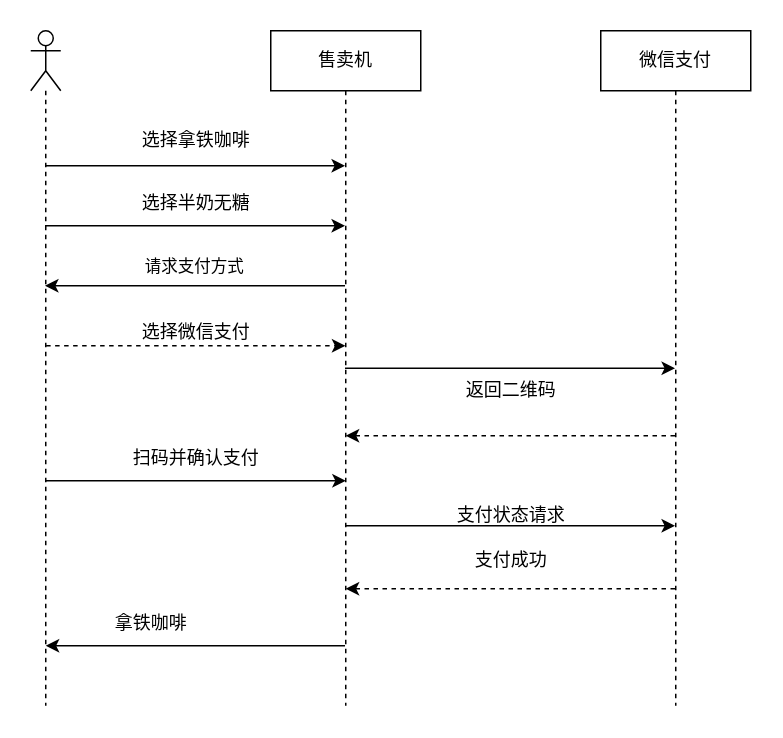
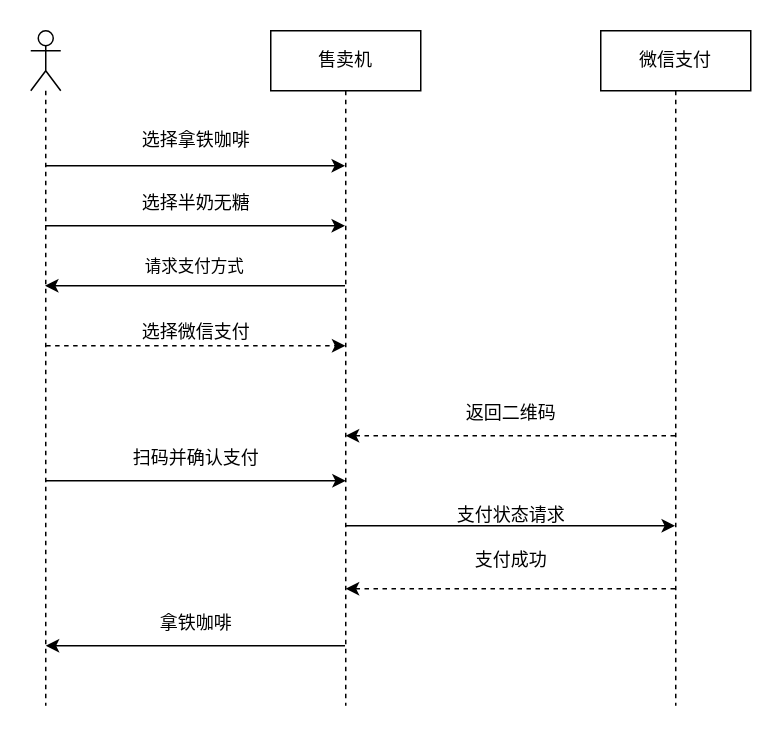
(506, 368) -> none
(511, 391) -> (511, 413)
(151, 623) -> (196, 623)
